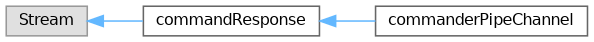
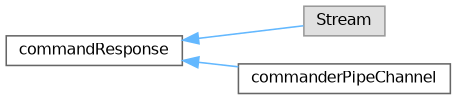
(123, 21) -> (251, 32)
